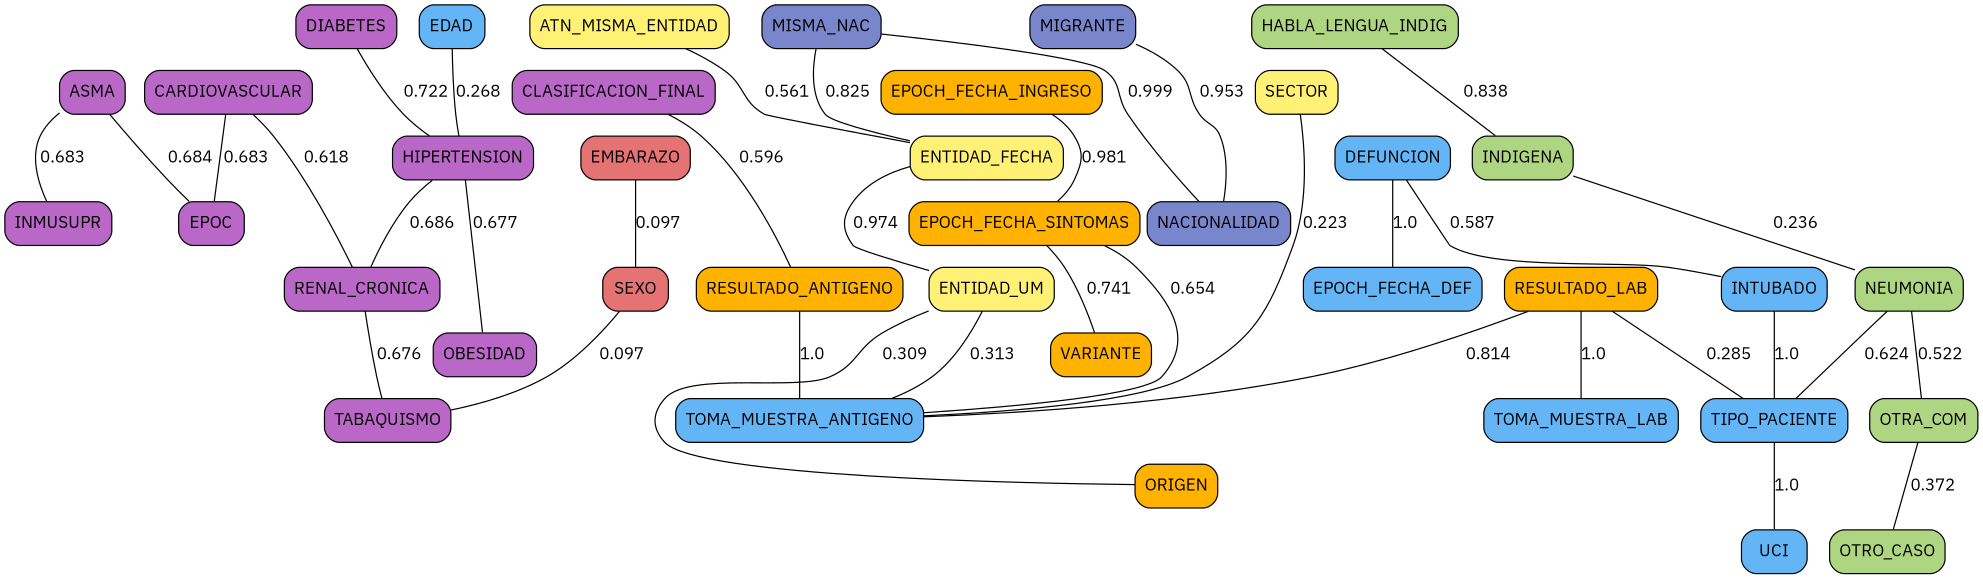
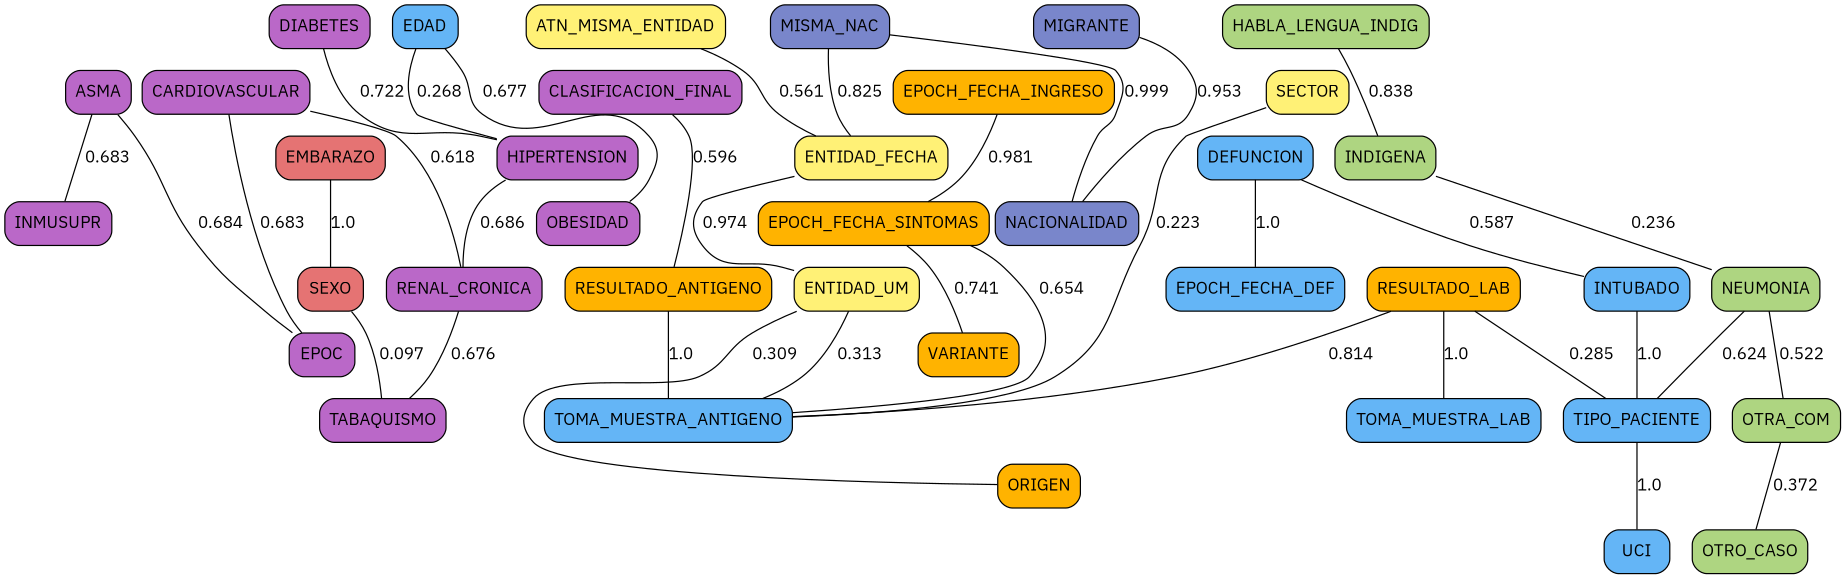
(658, 224) -> (343, 224)
(474, 256) -> (567, 121)
